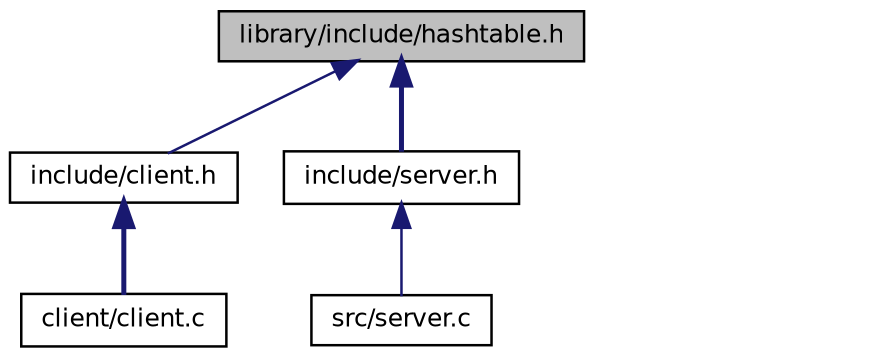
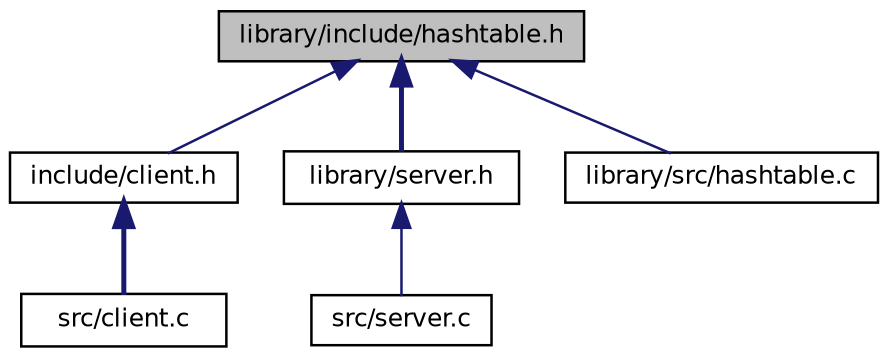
(401, 178) -> (401, 178)
none -> (722, 178)
(124, 320) -> (124, 320)
